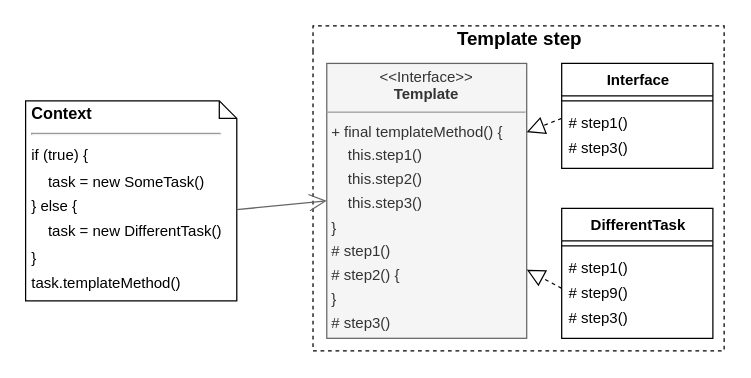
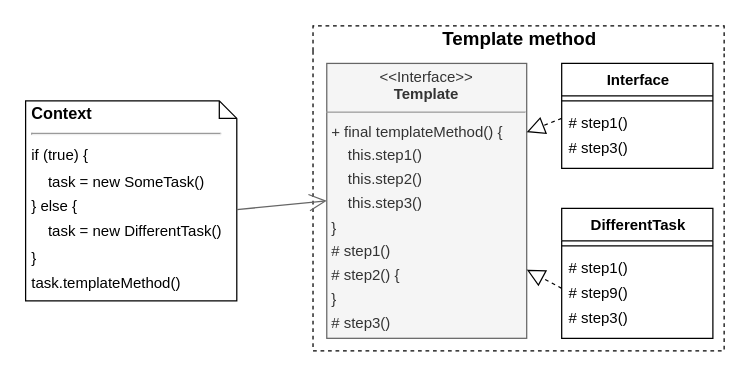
(520, 38) -> (520, 38)
